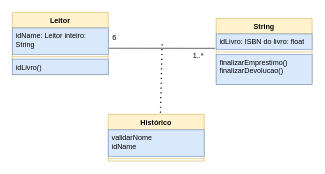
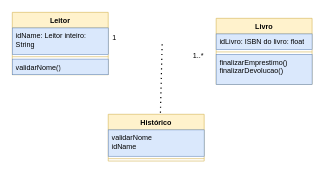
(264, 27) -> (264, 27)
(115, 38) -> (115, 38)
(160, 48) -> none
(32, 68) -> (40, 68)
